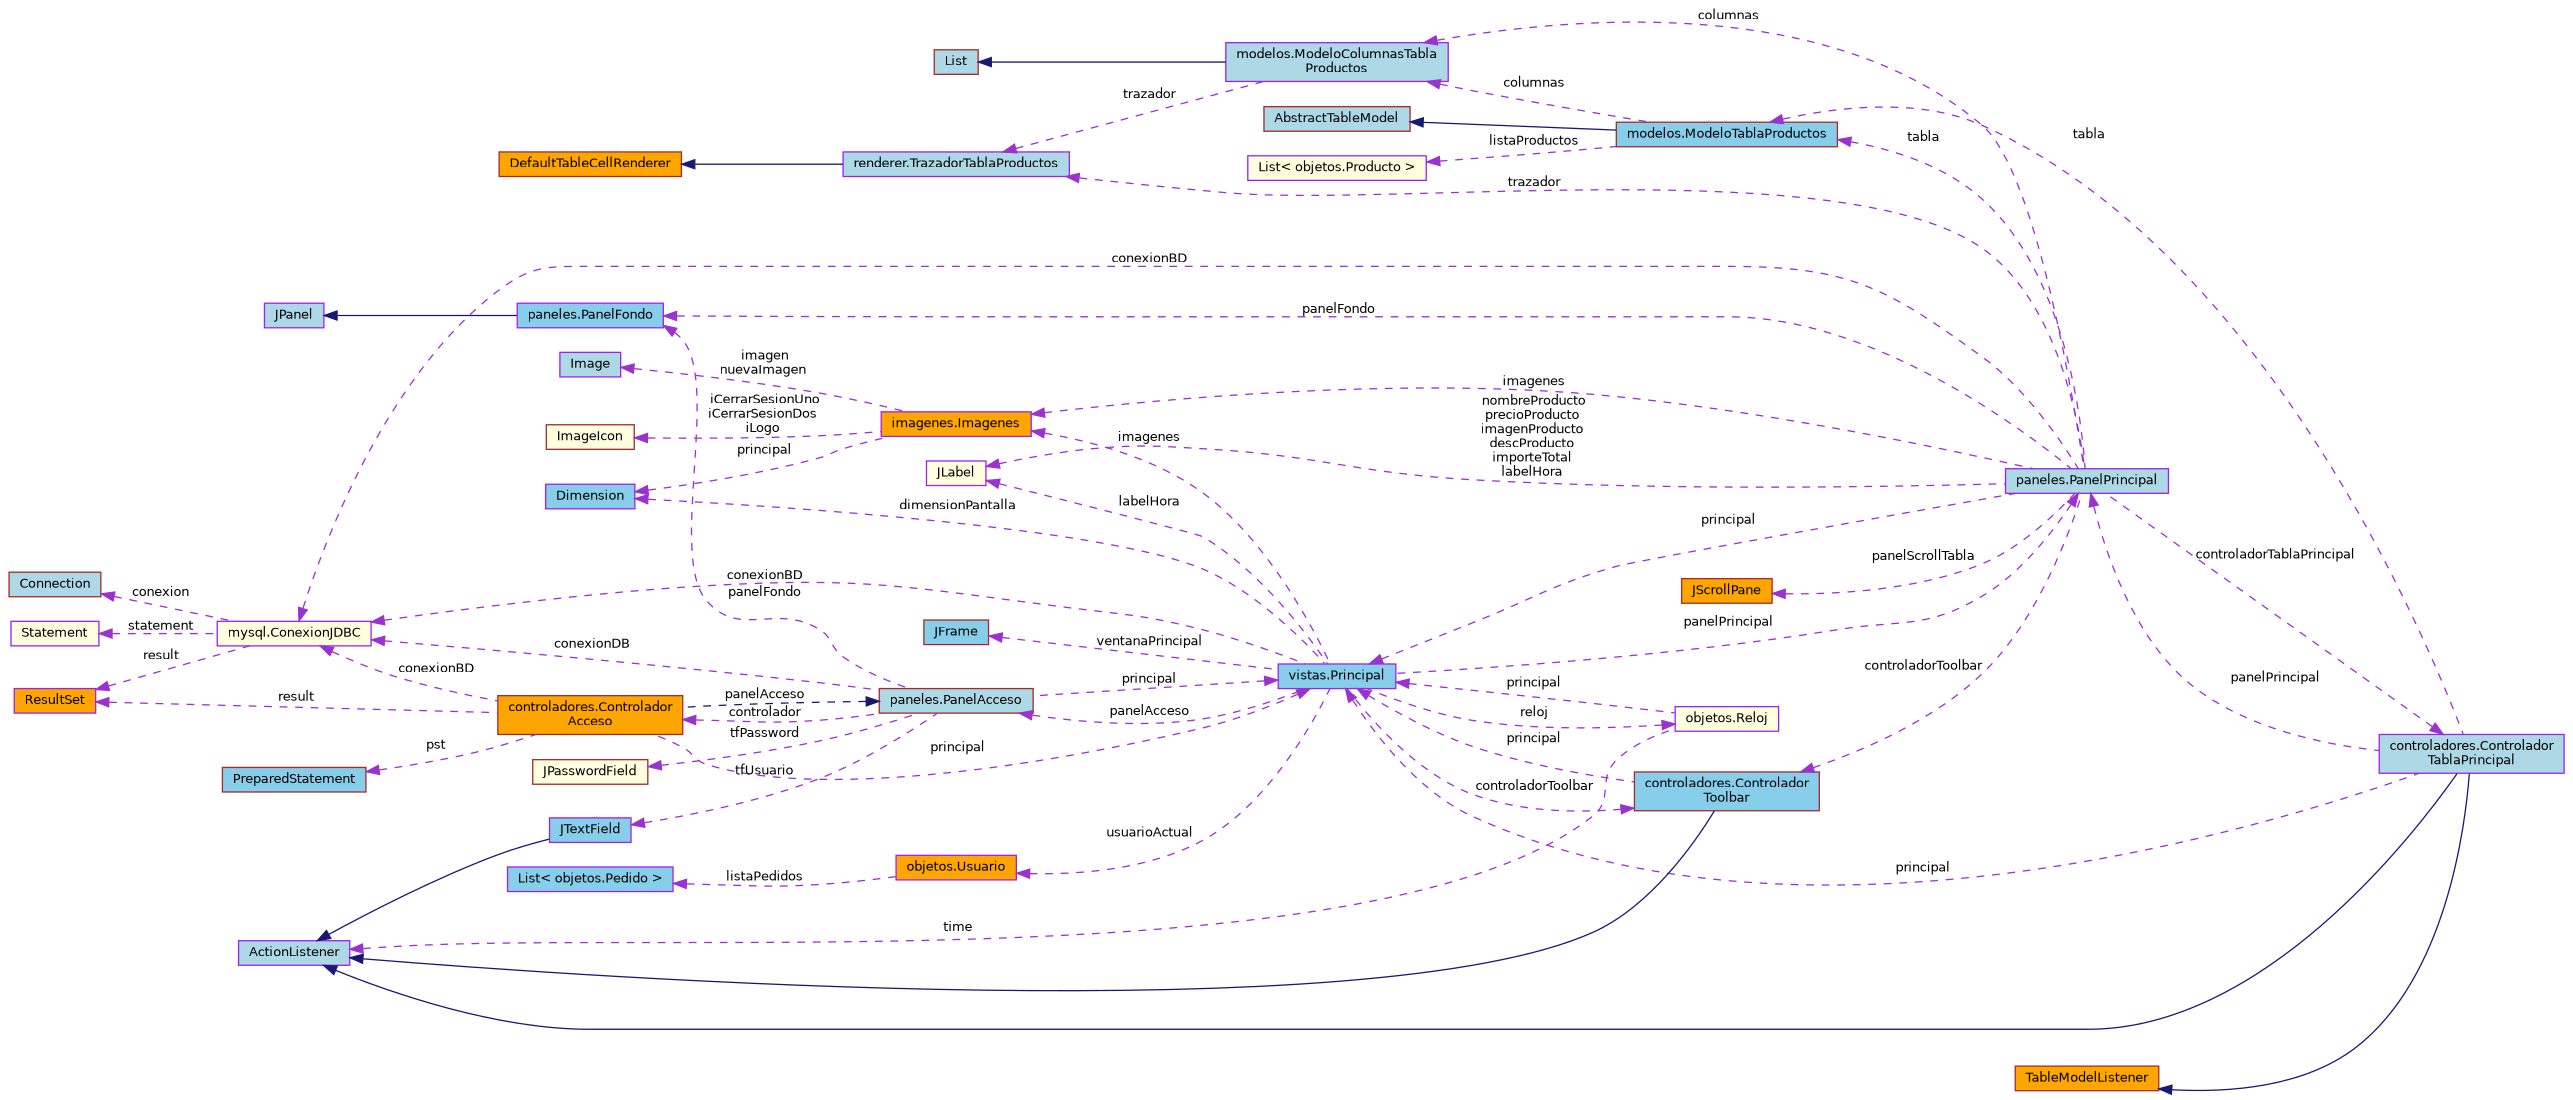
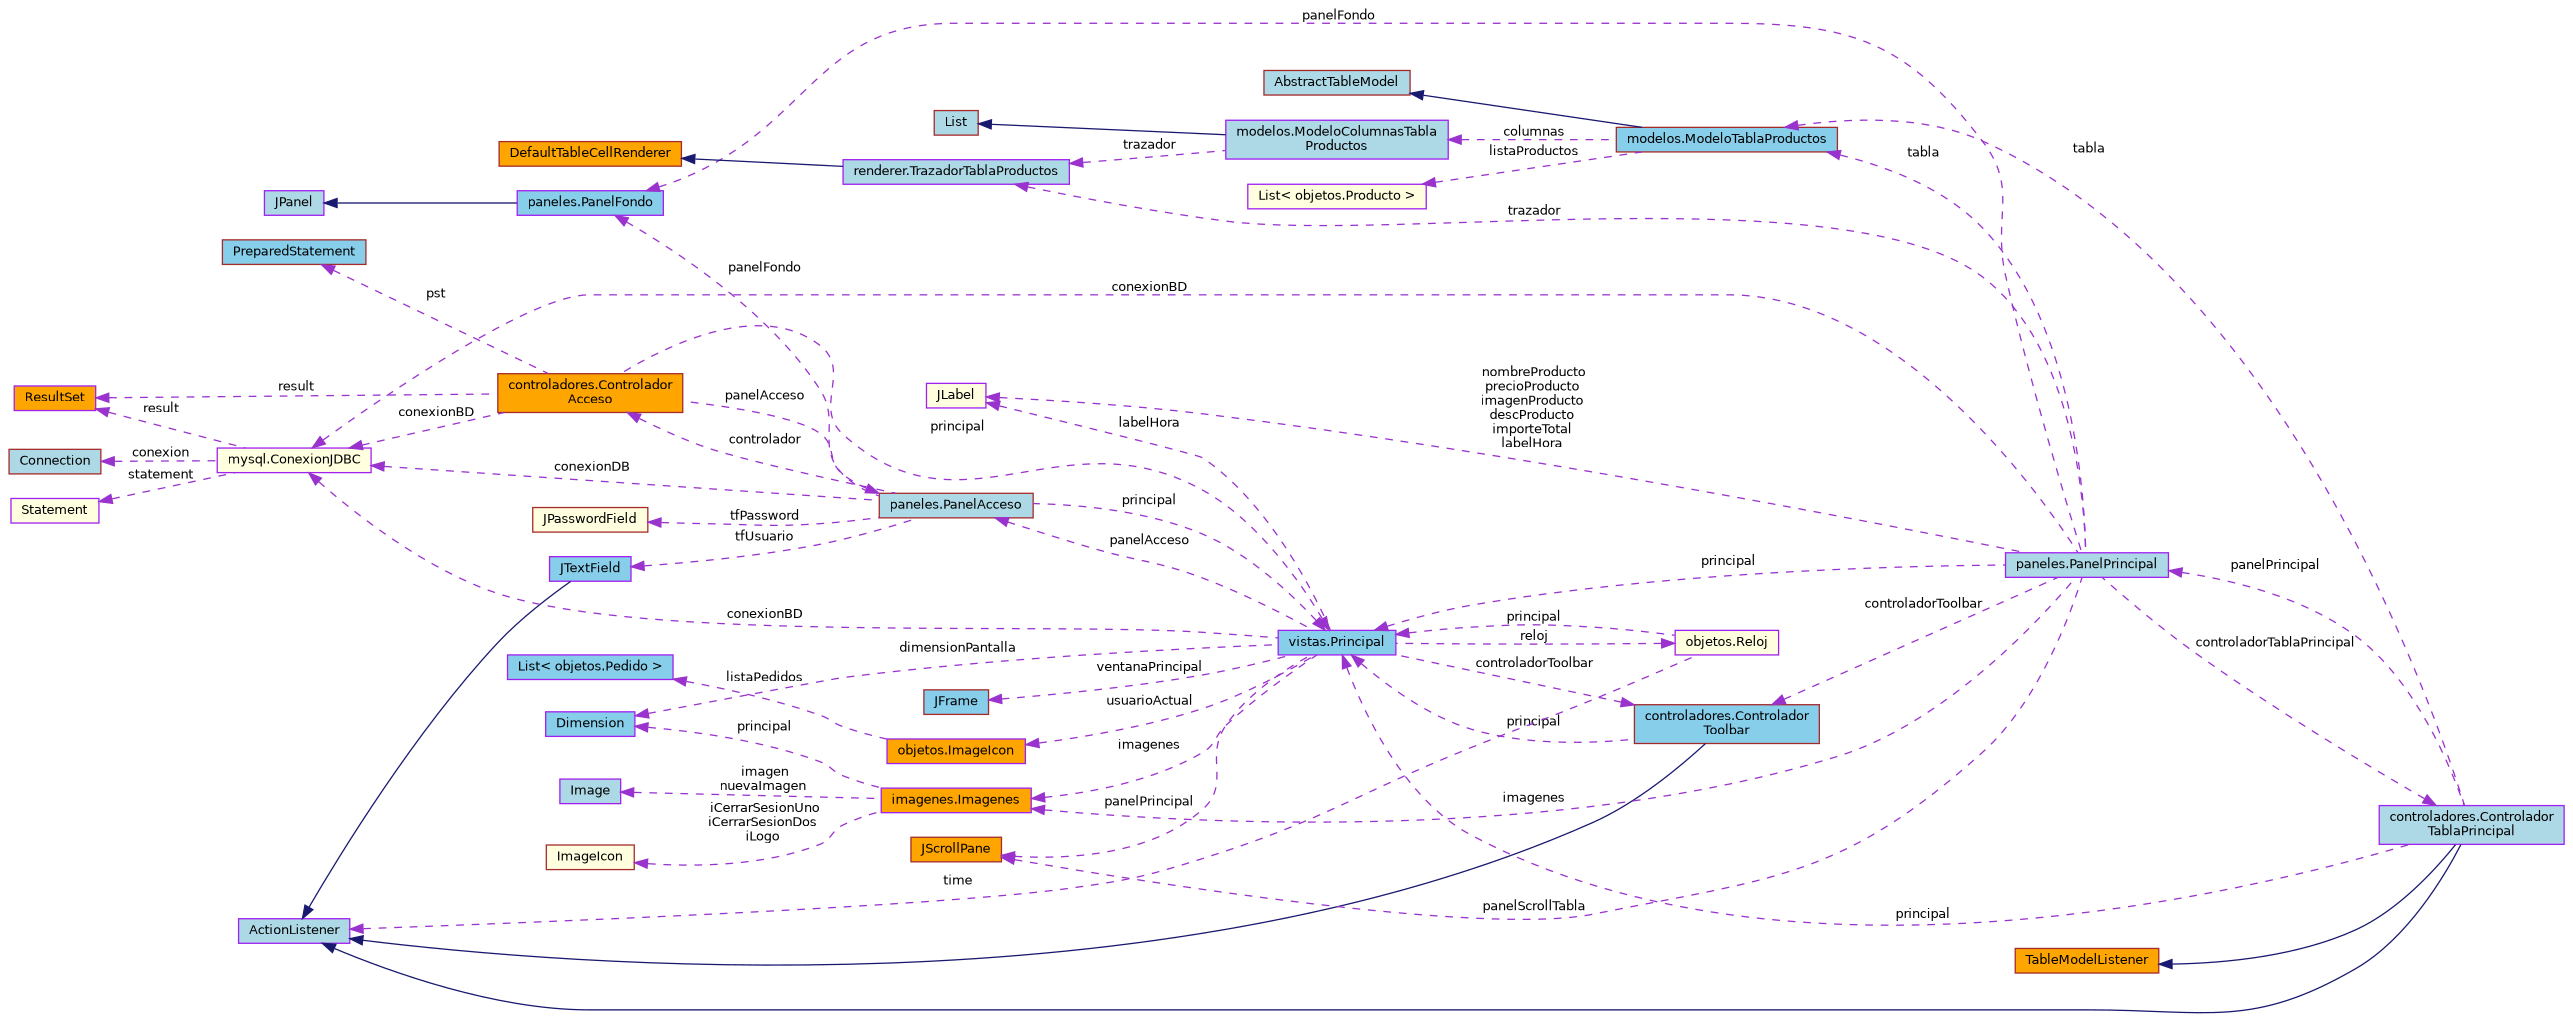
(1894, 72) -> none
(1756, 641) -> (1203, 808)
(774, 703) -> (790, 420)
(956, 868) -> (956, 751)
